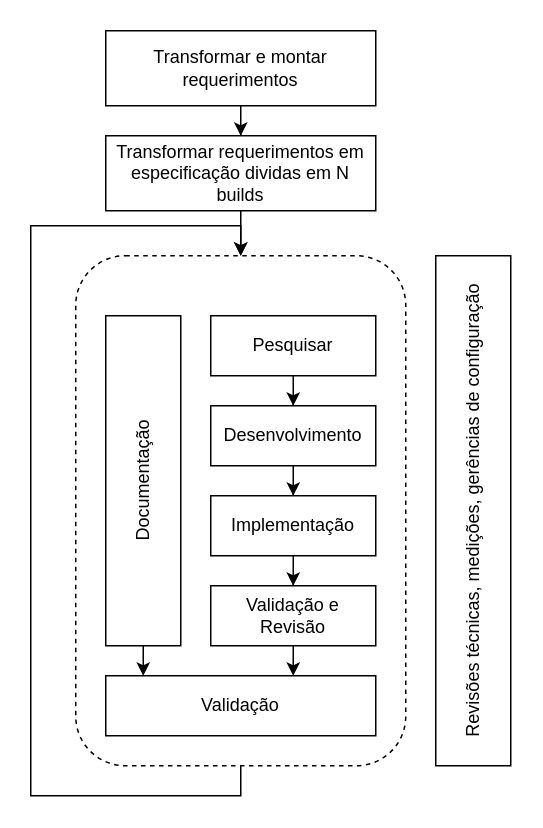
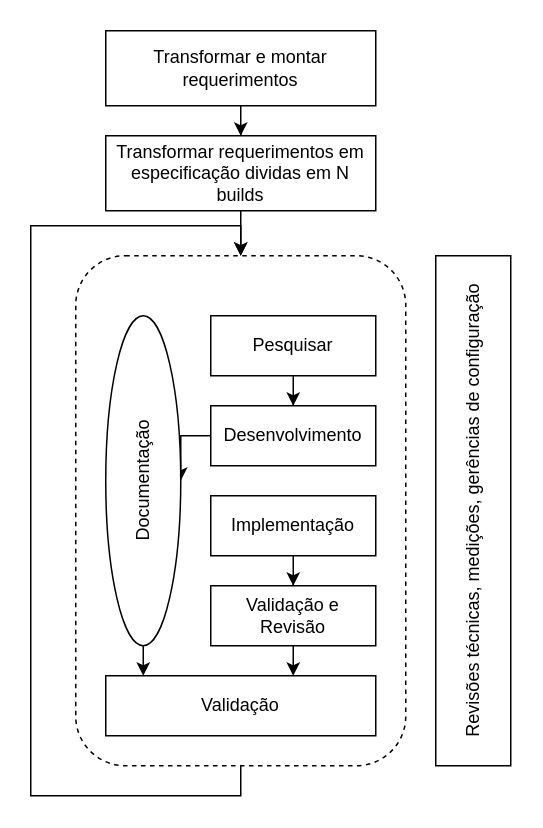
(143, 481) -> (143, 481)
(293, 486) -> (187, 436)
